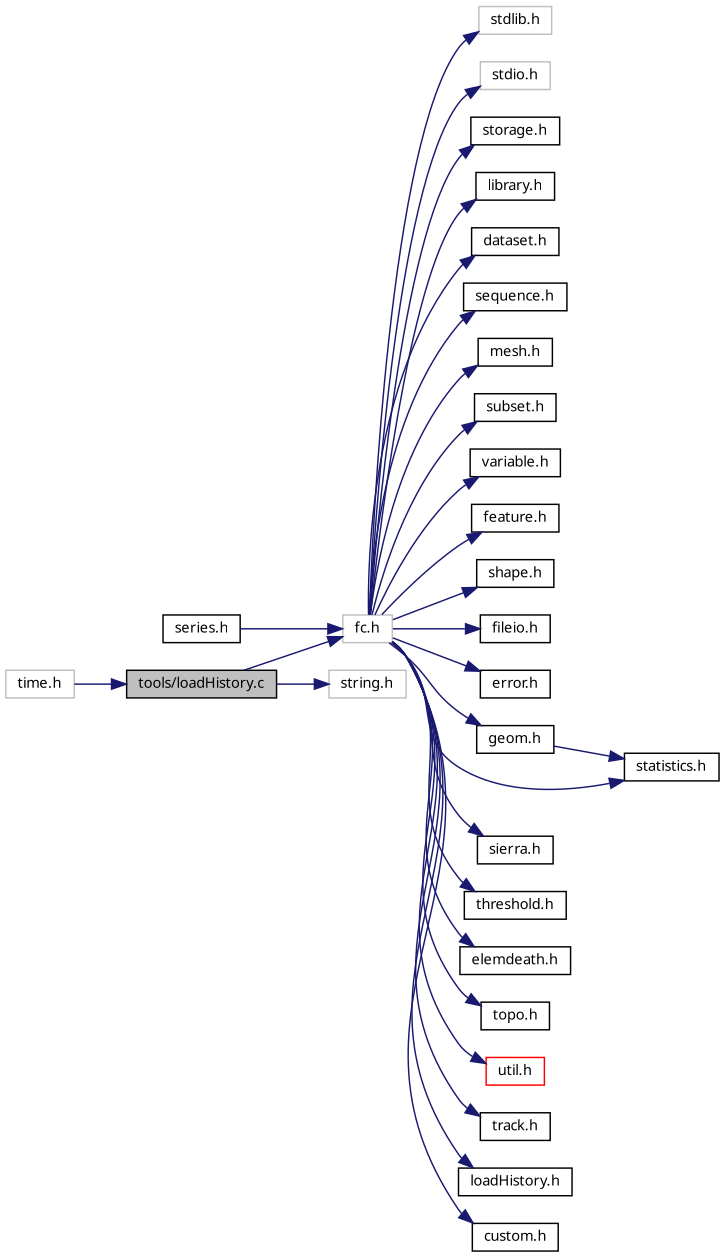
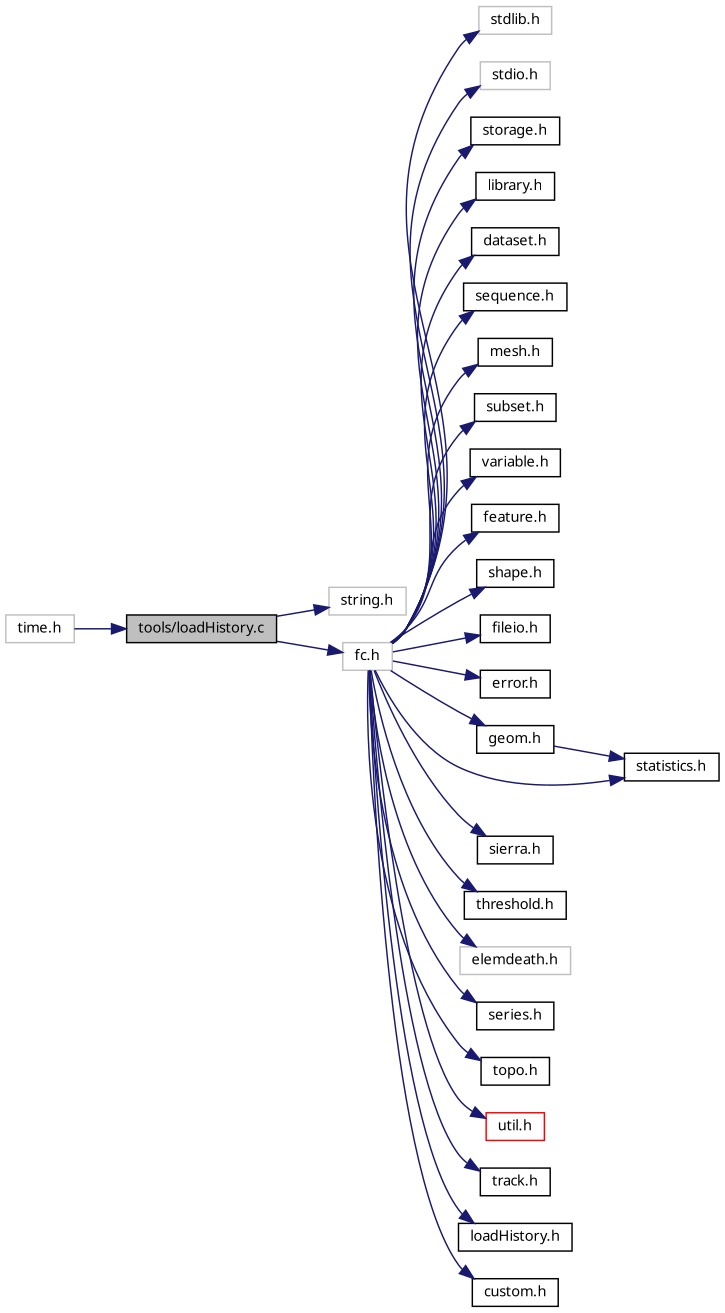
(284, 629) -> (408, 898)
(515, 961) -> (515, 961)
